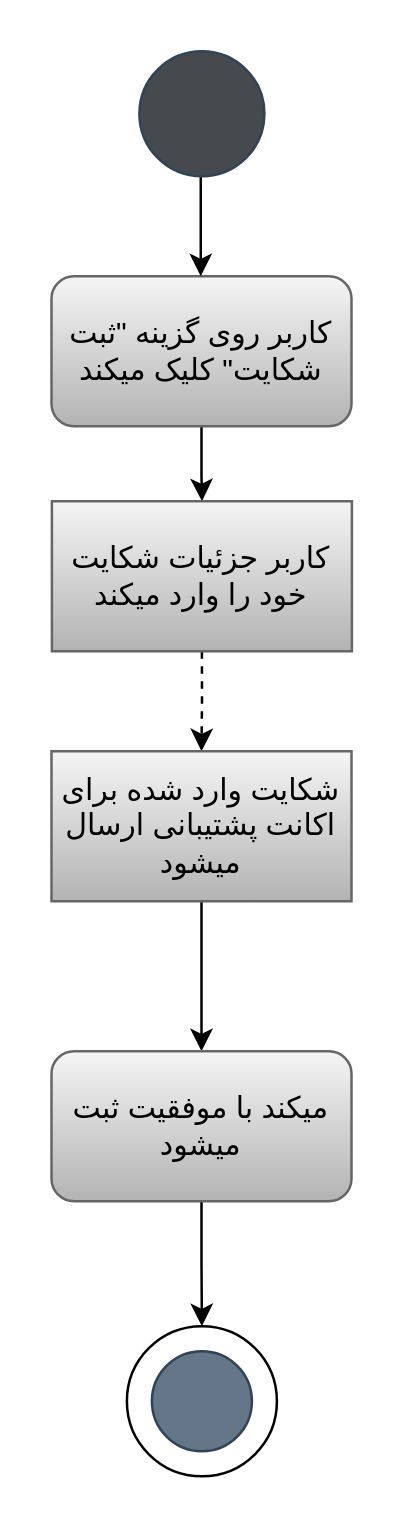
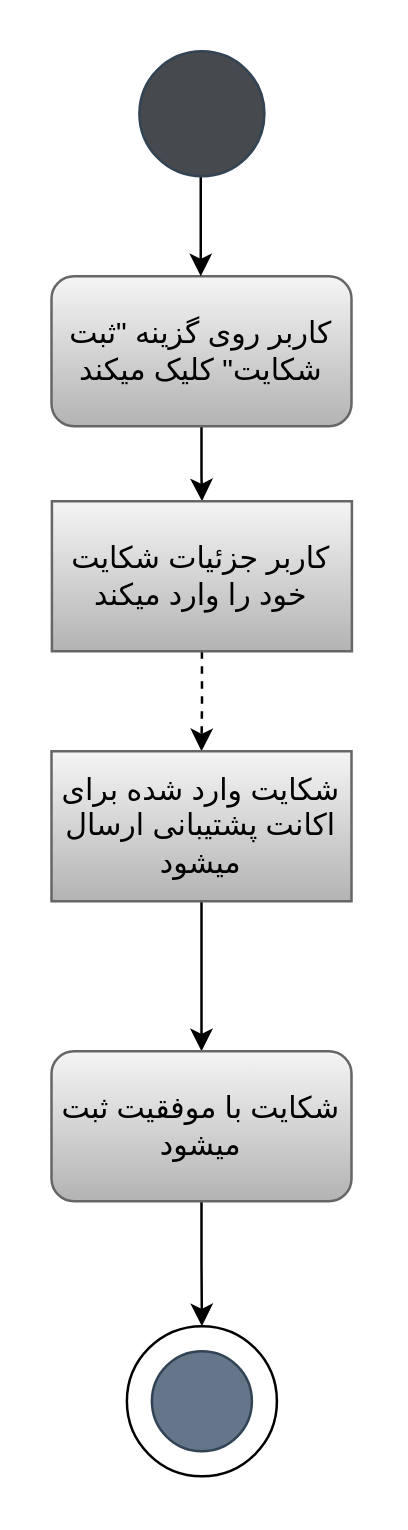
(201, 1126) -> (201, 1126)
